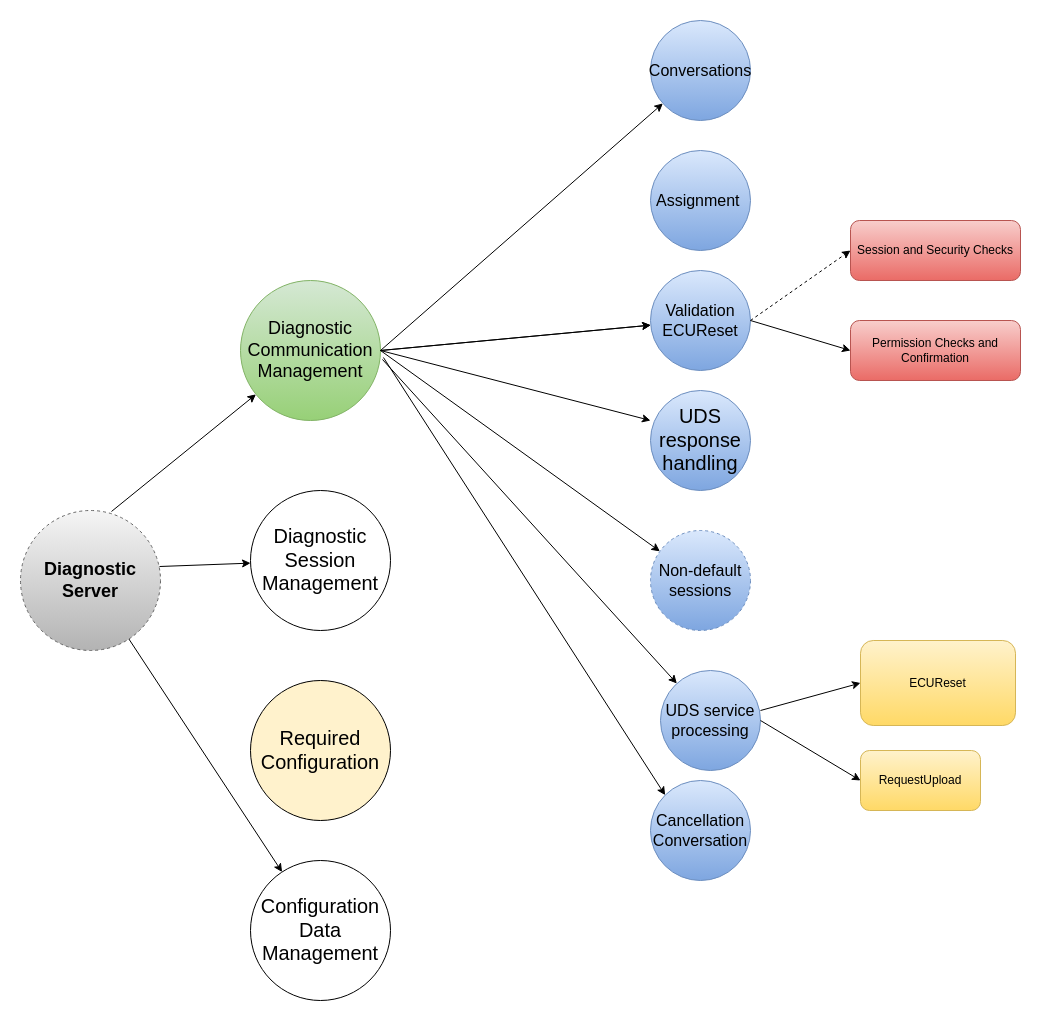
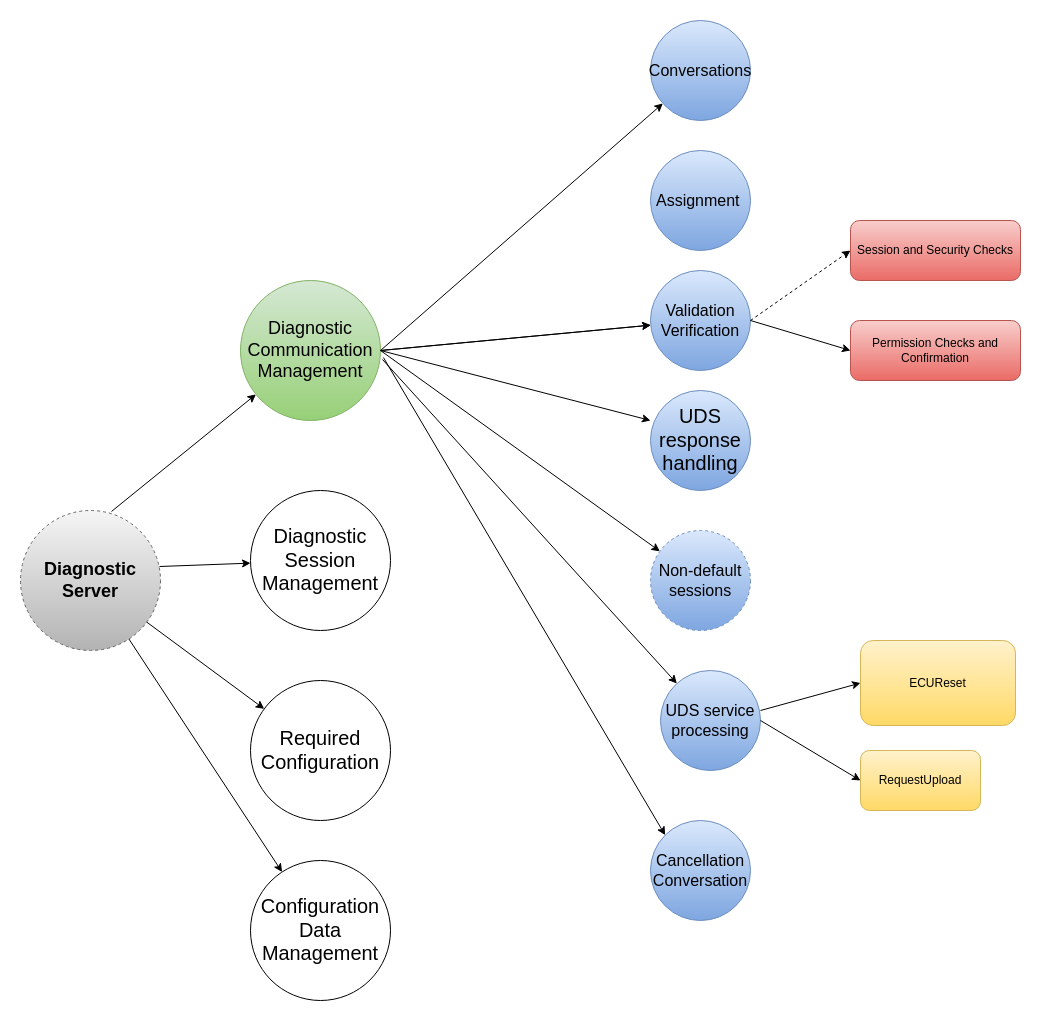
(701, 321) -> (701, 321)
none -> (203, 663)
(321, 751) -> (321, 751)
(701, 831) -> (701, 871)
